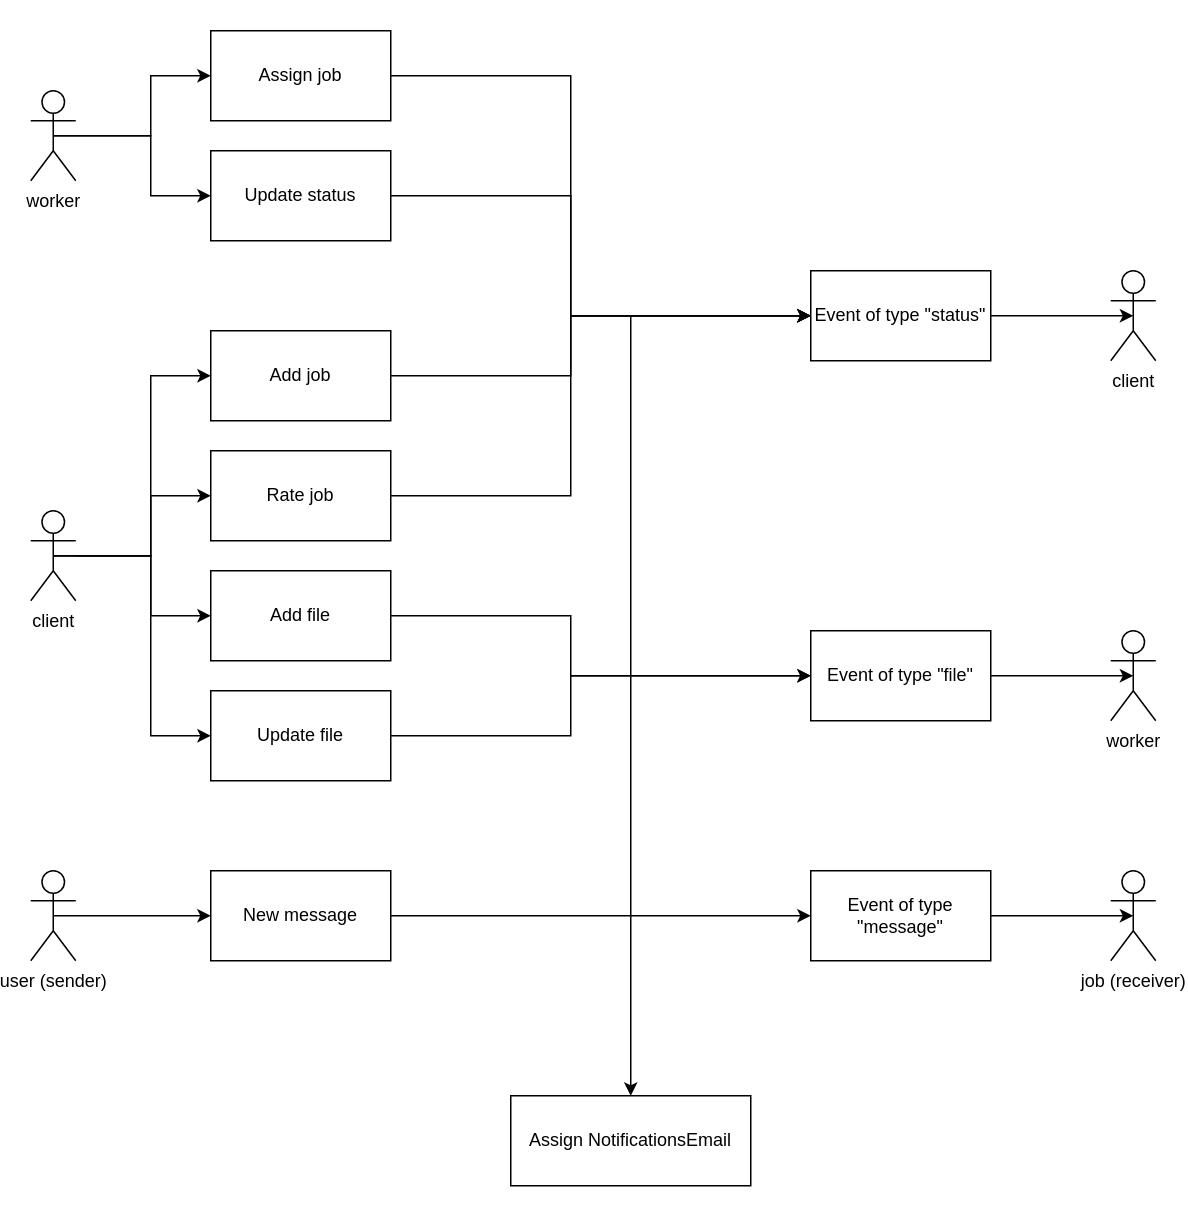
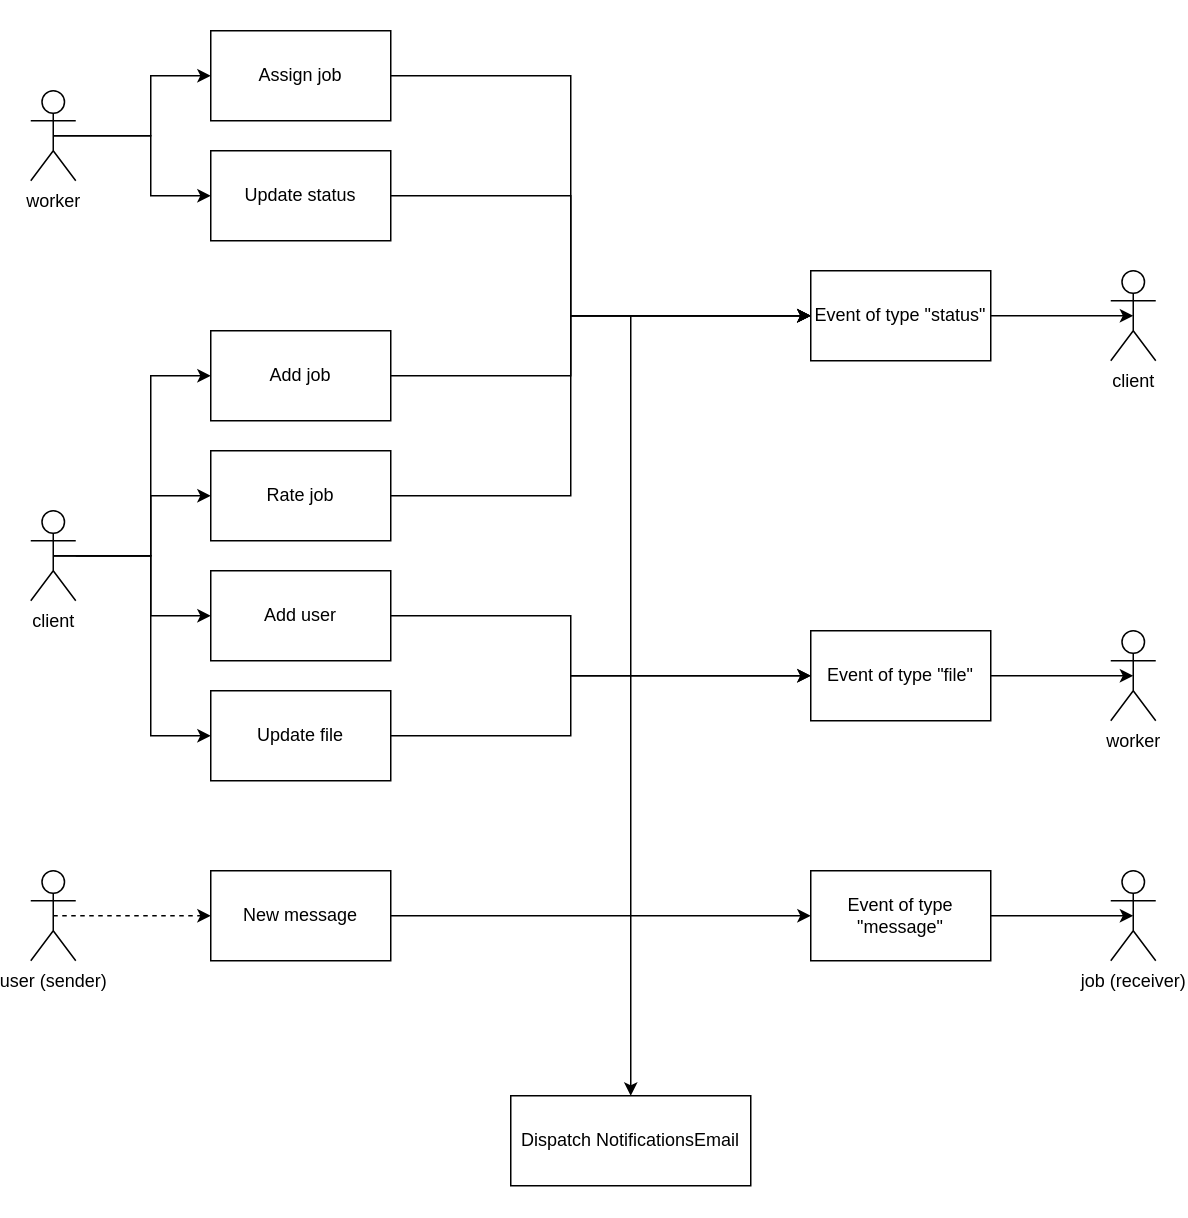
(301, 616) -> (301, 616)
(126, 916) -> (126, 916)
(631, 1141) -> (631, 1141)
